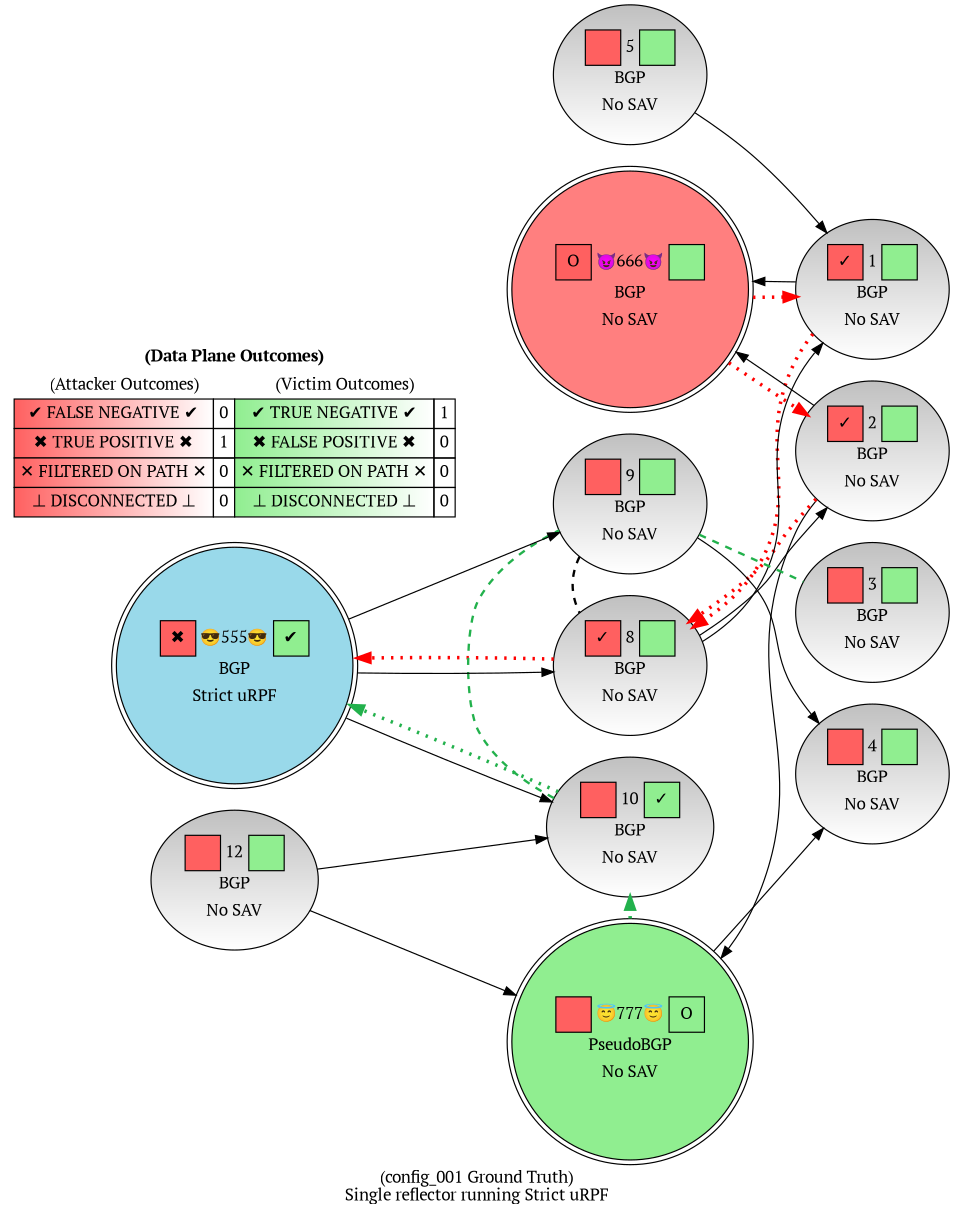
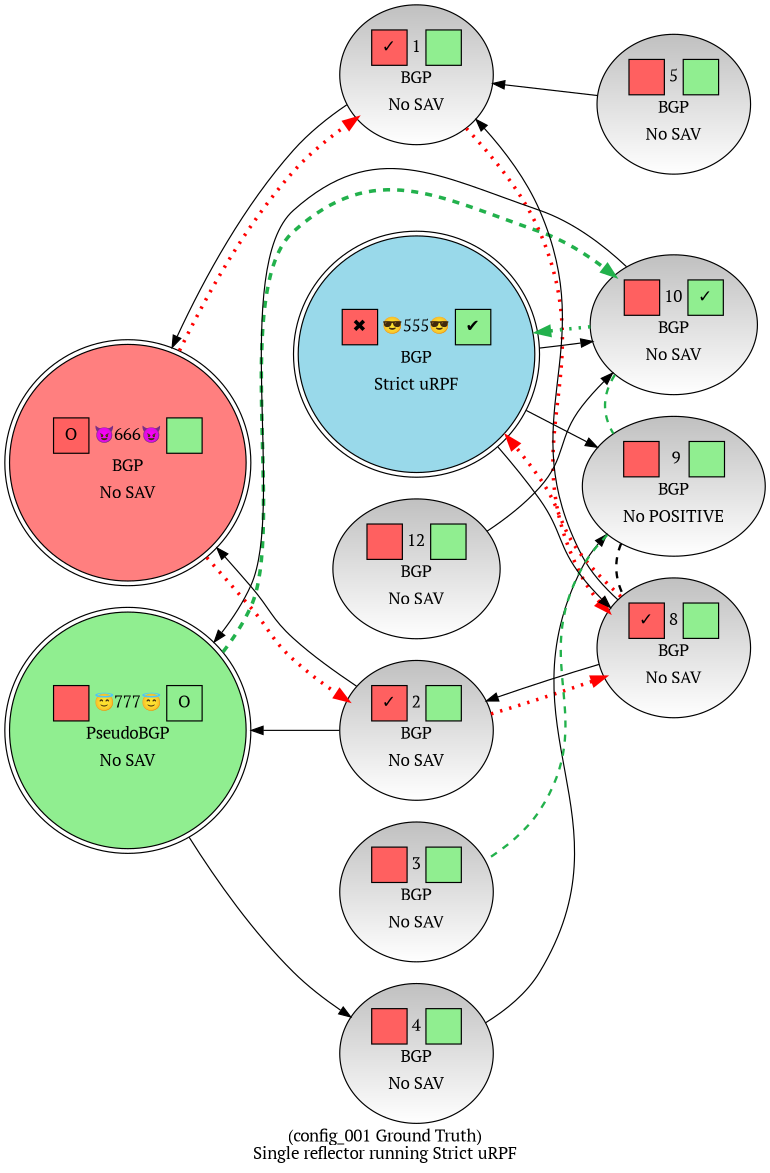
(235, 431) -> none
(630, 535) -> (674, 517)
(766, 606) -> (568, 793)
(630, 914) -> (288, 240)
(407, 951) -> (275, 240)
